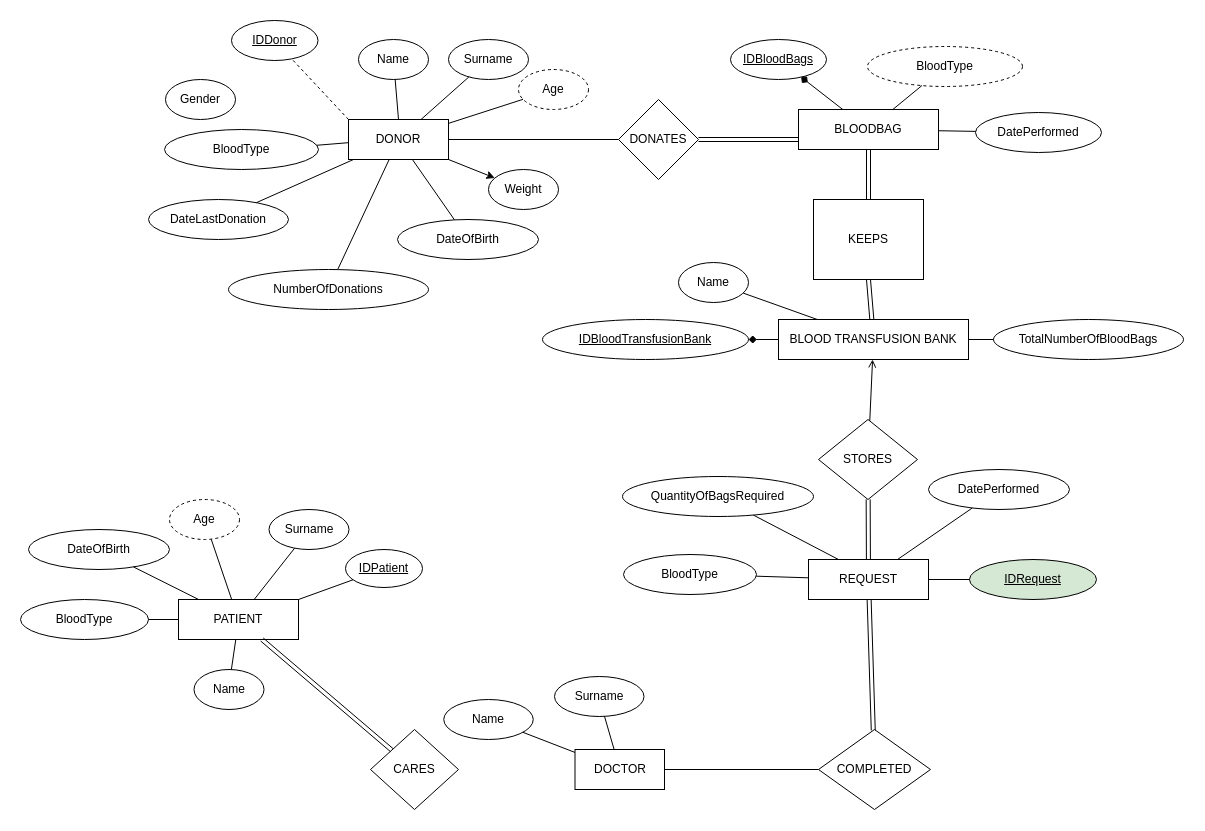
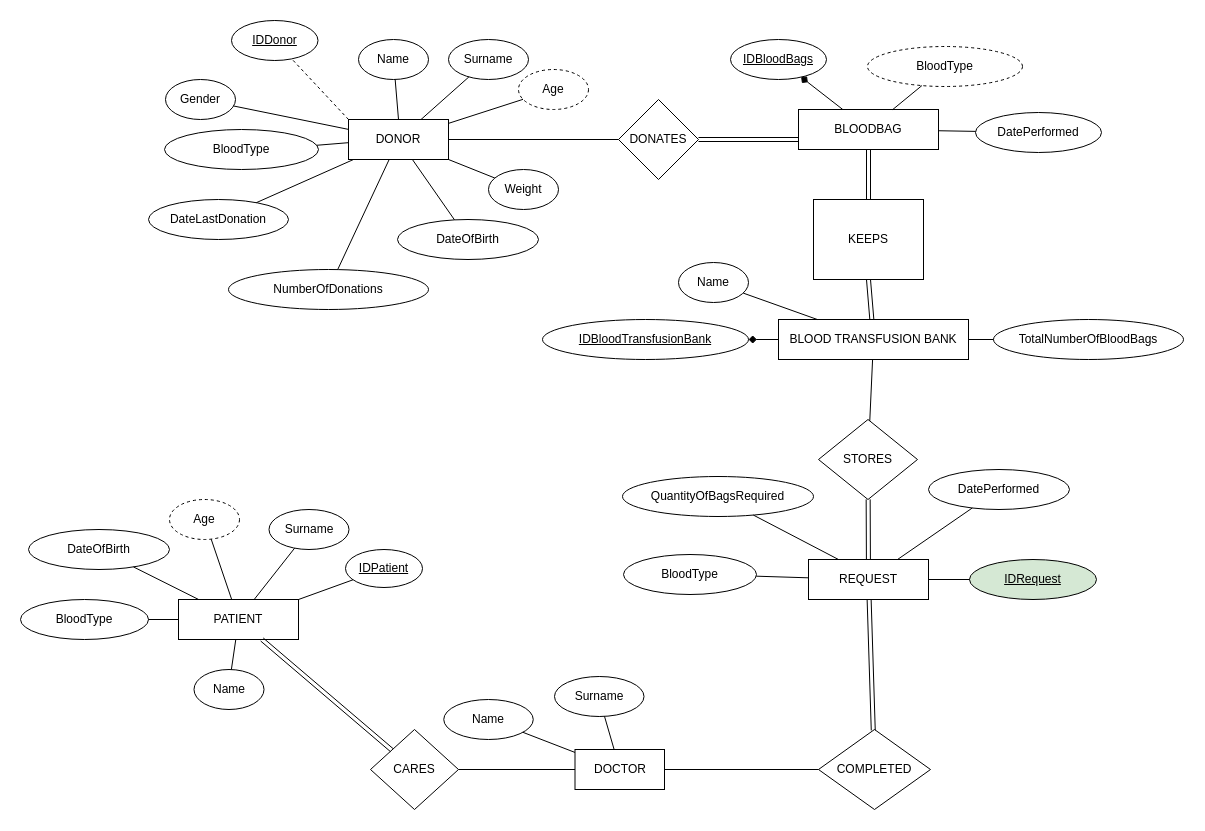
none -> (291, 118)
(487, 175) -> (489, 176)
(872, 365) -> (872, 364)
none -> (517, 770)
